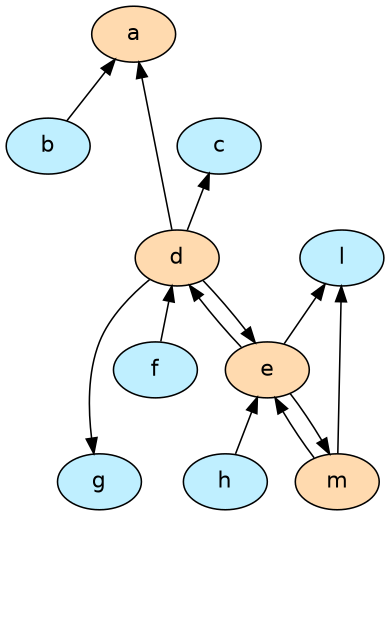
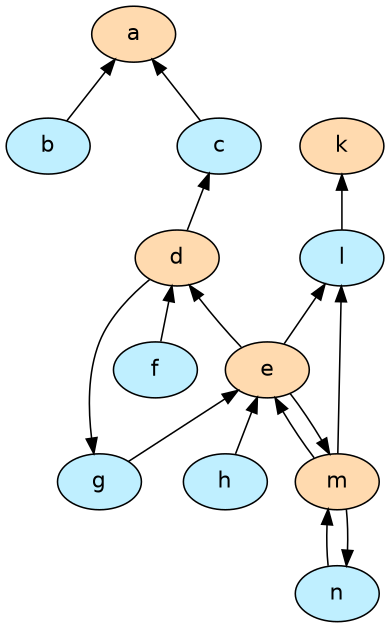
none -> (342, 146)
(157, 154) -> (181, 96)
(225, 305) -> (177, 430)
none -> (337, 594)
